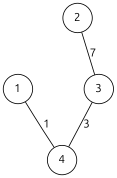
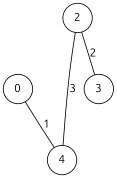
(94, 53) -> (94, 53)
(18, 89) -> (18, 89)
(80, 124) -> (68, 89)
